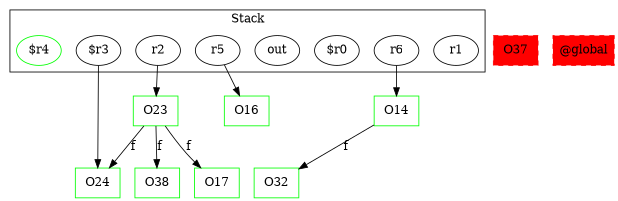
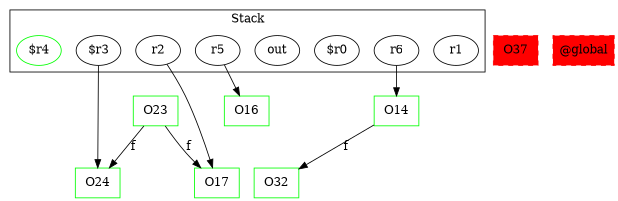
(157, 77) -> (192, 110)
(157, 183) -> none
